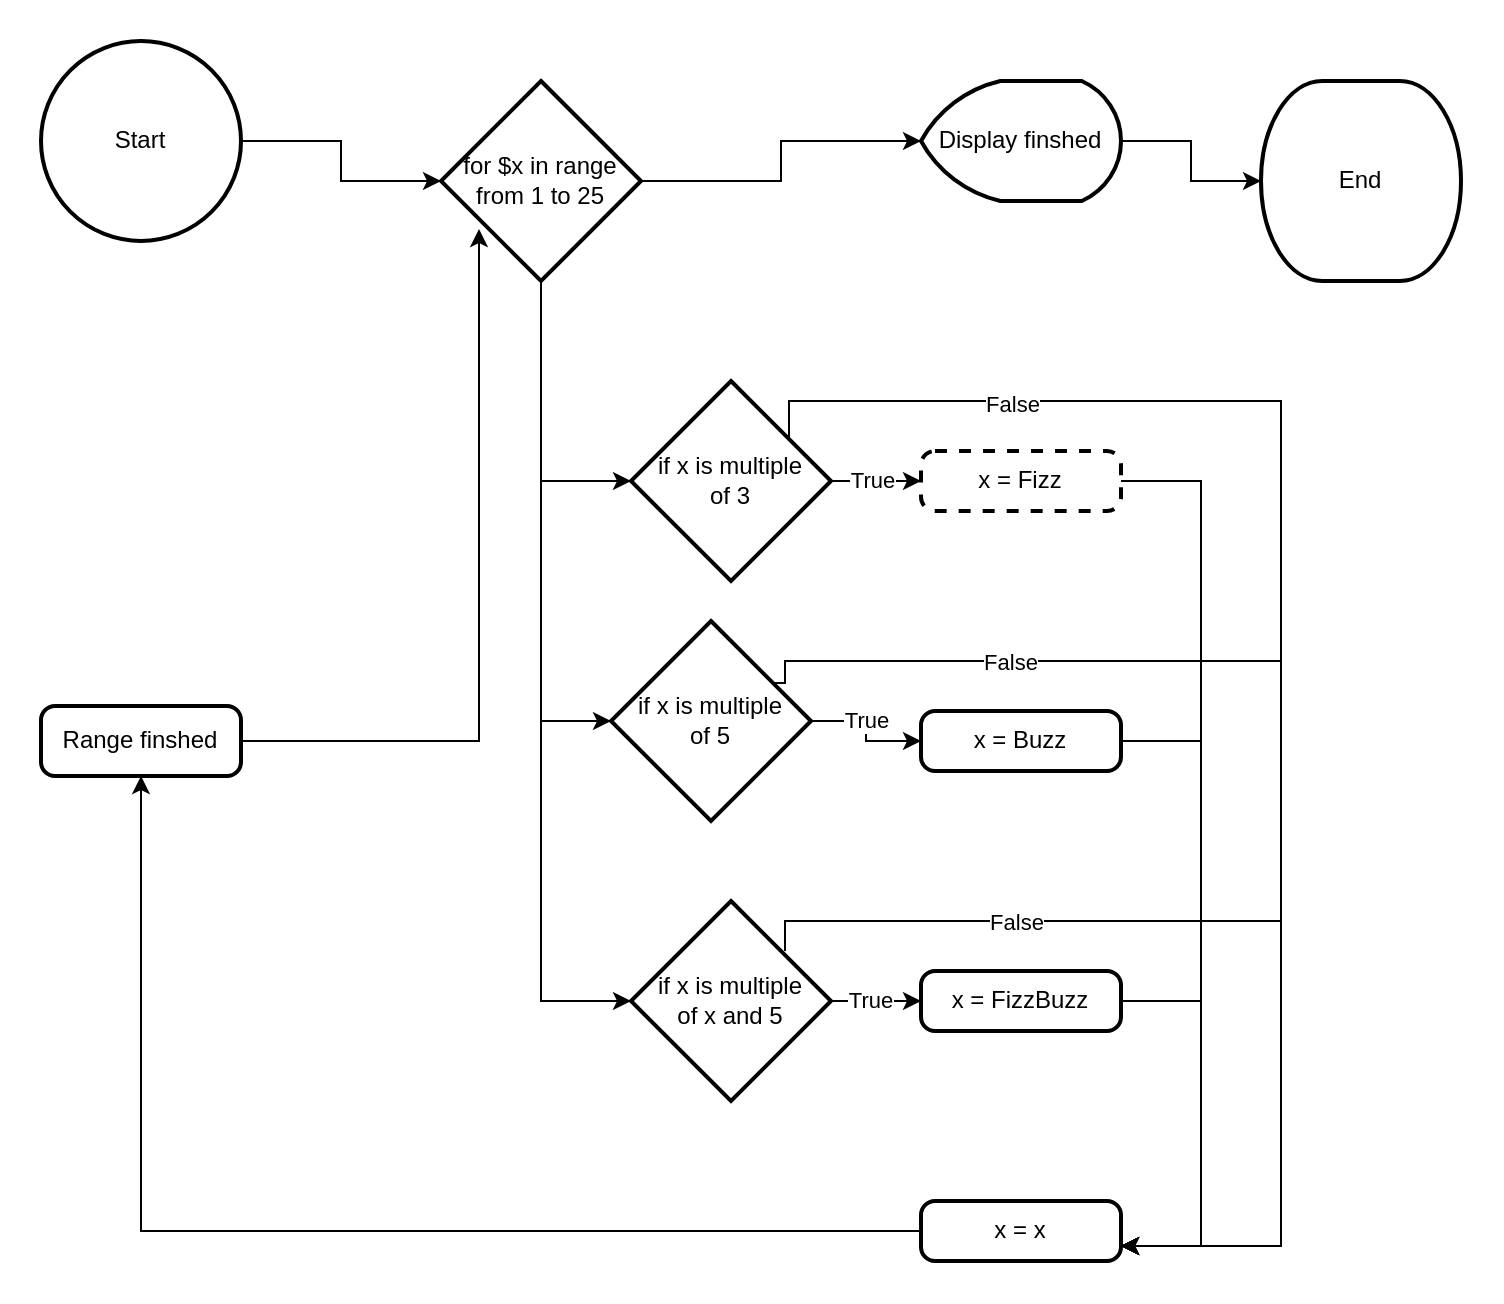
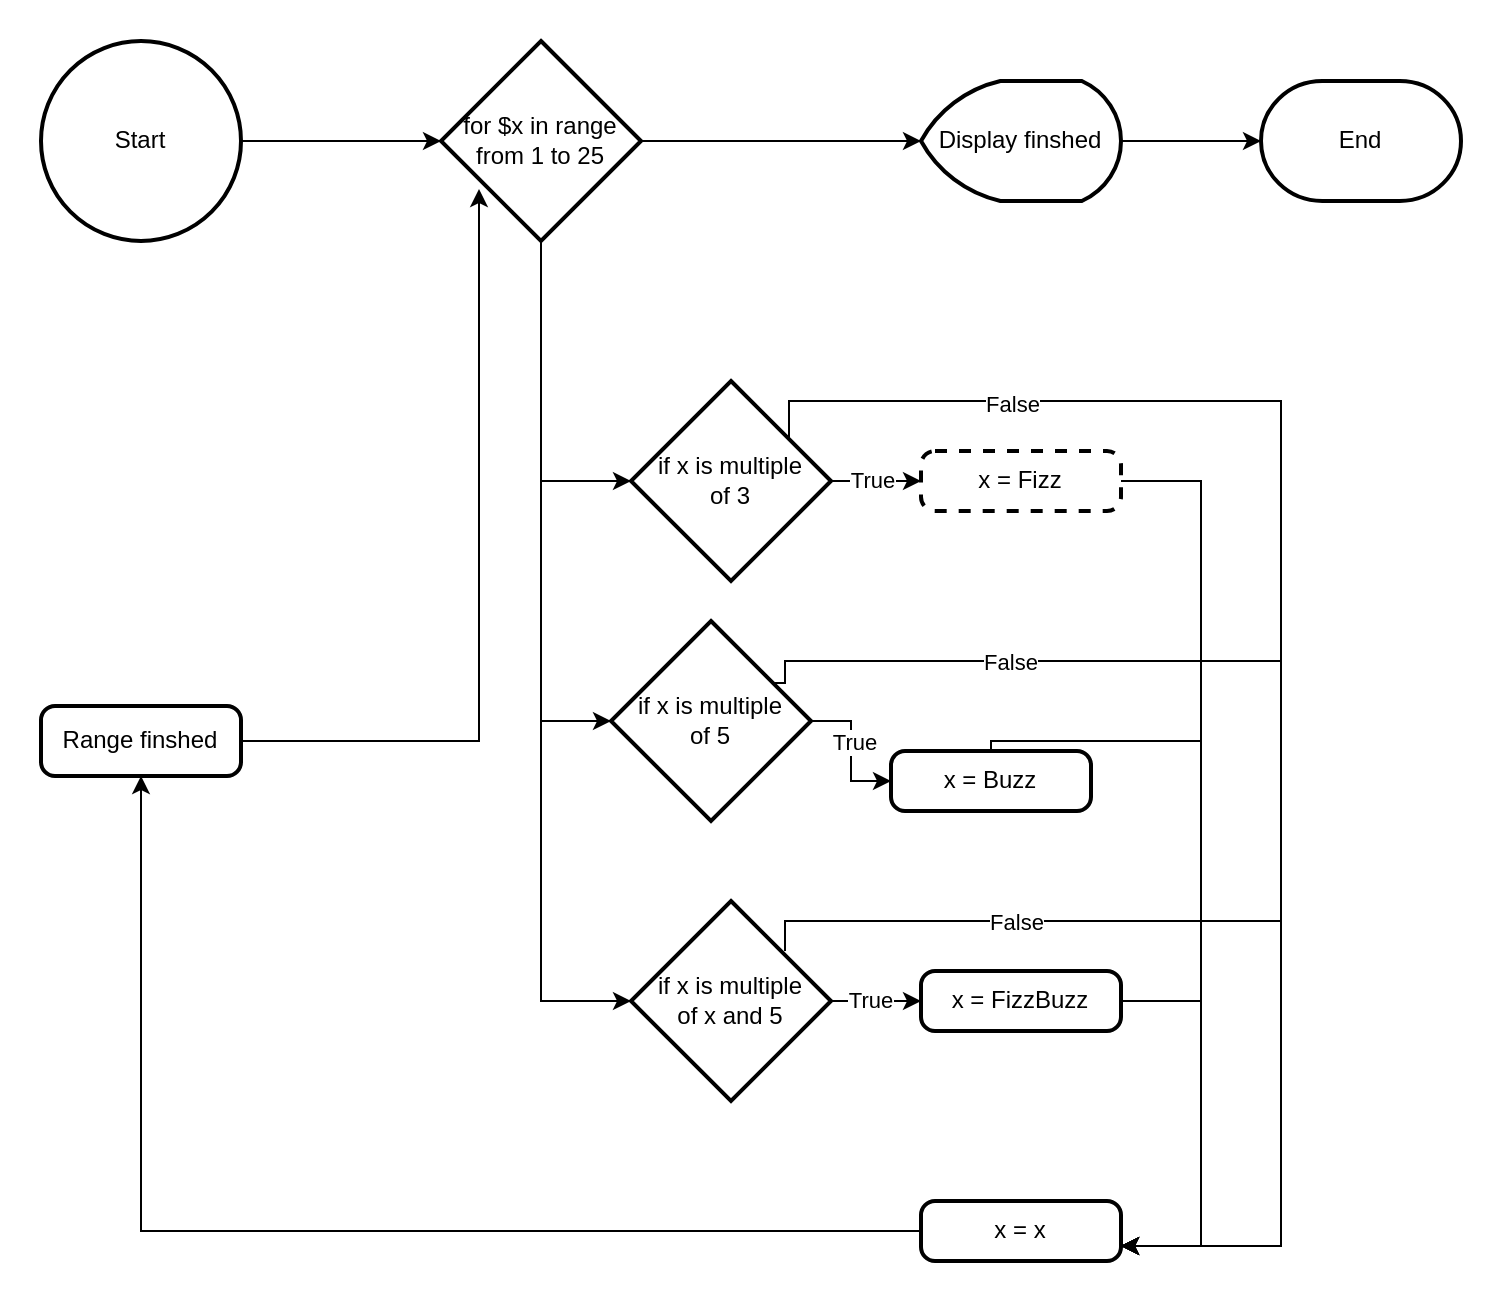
(541, 181) -> (541, 141)
(1361, 181) -> (1361, 141)
(1021, 741) -> (991, 781)
